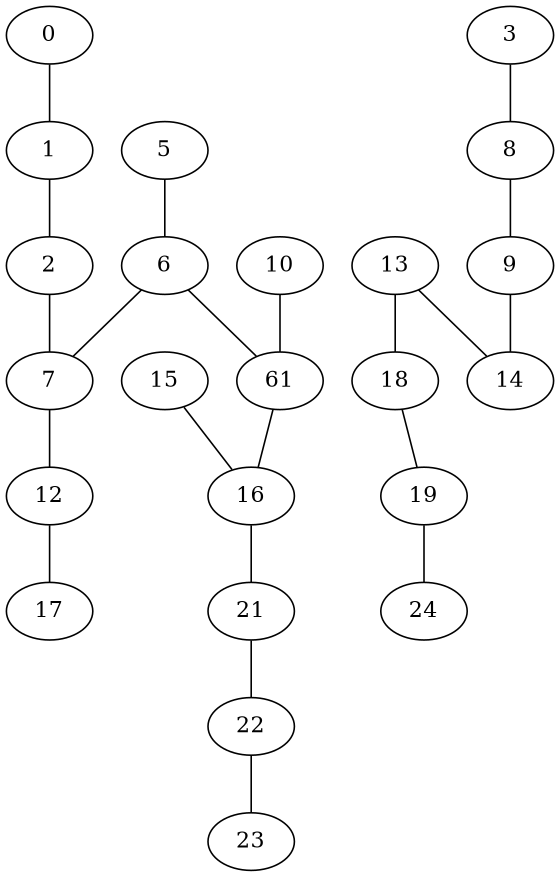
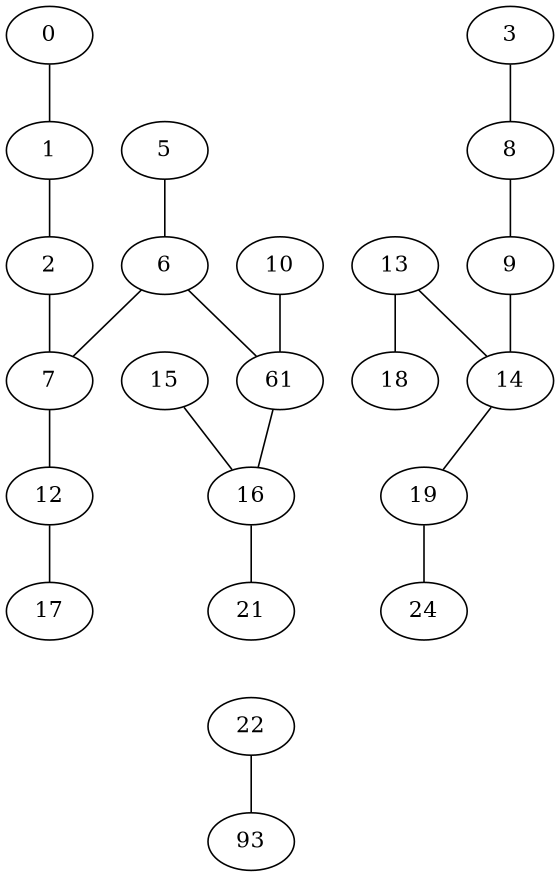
(410, 439) -> (467, 438)
(251, 669) -> none
(251, 842) -> (251, 842)
